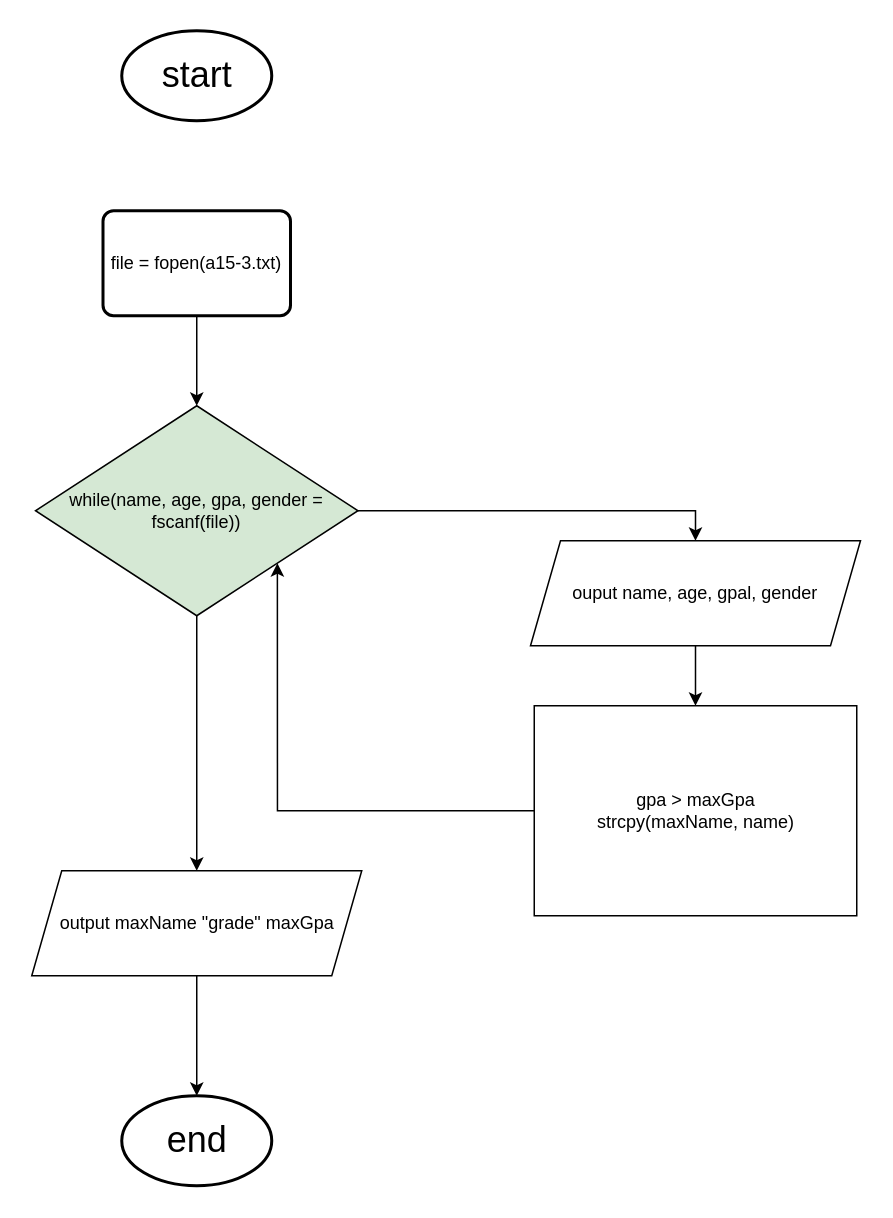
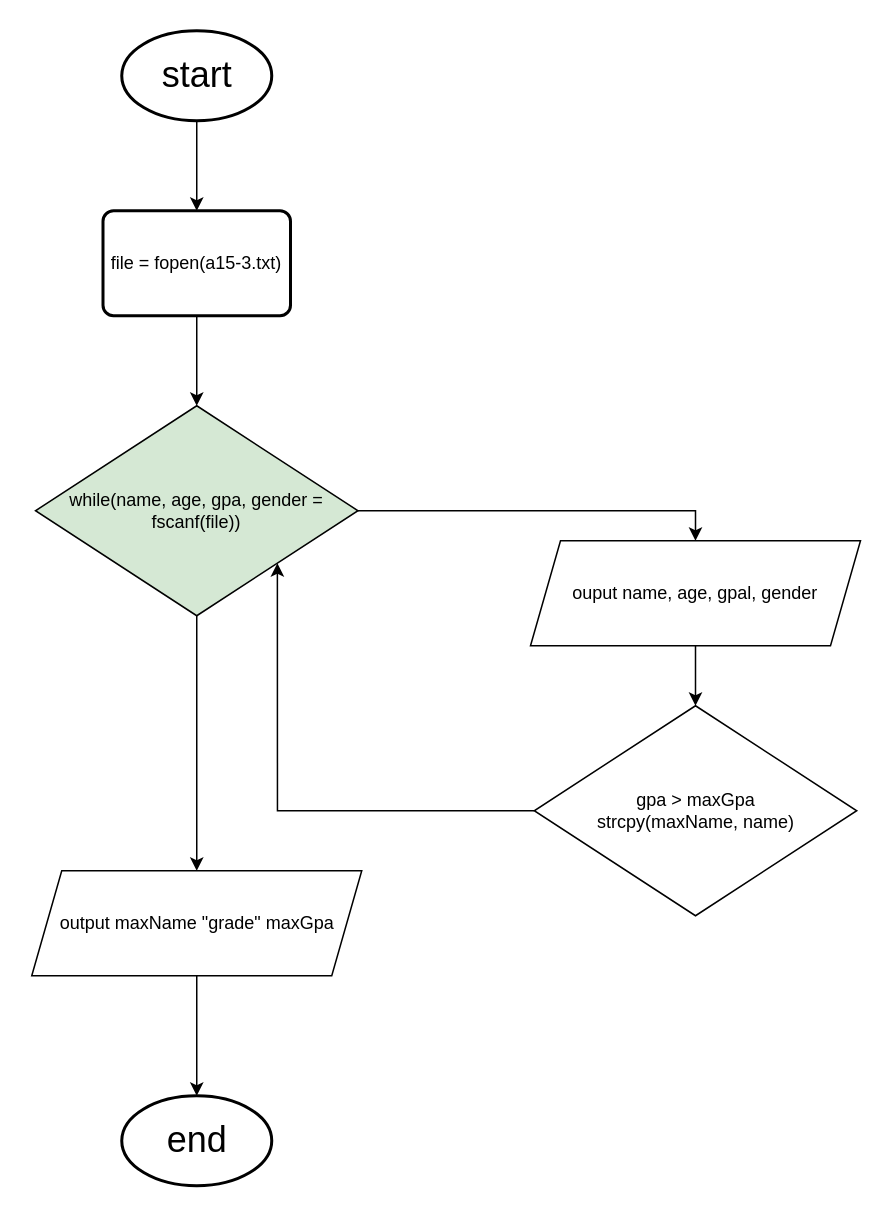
none -> (197, 161)
(695, 811) -> (695, 811)
